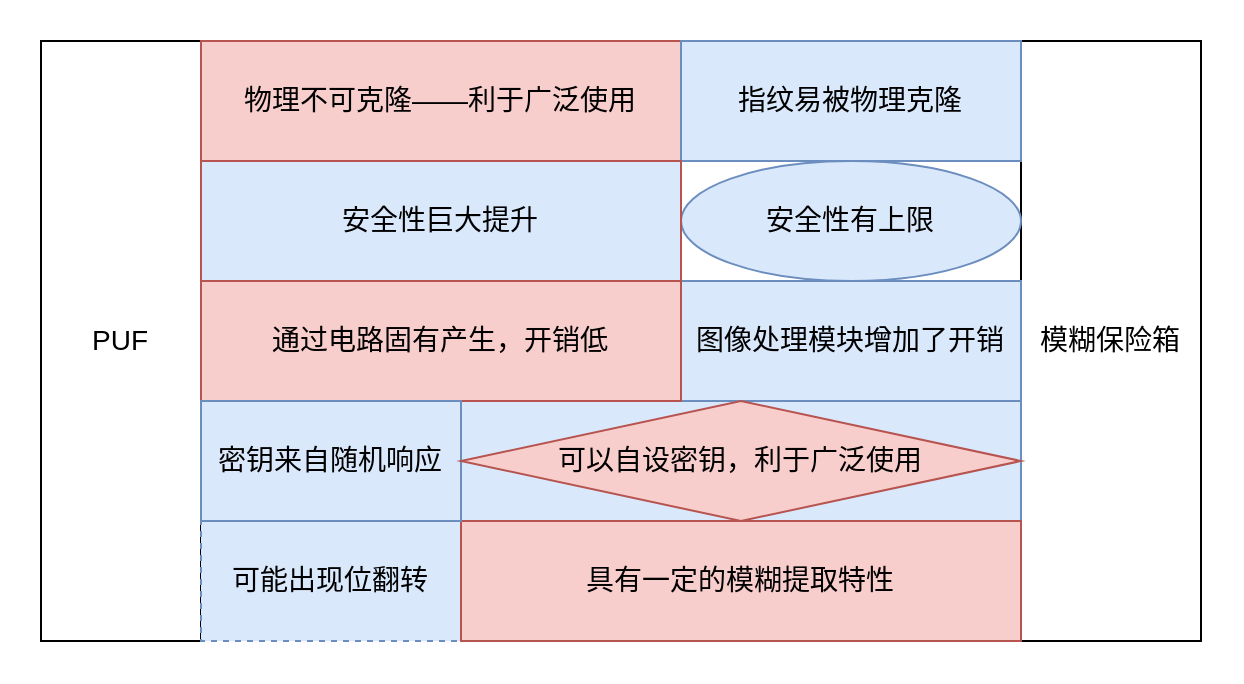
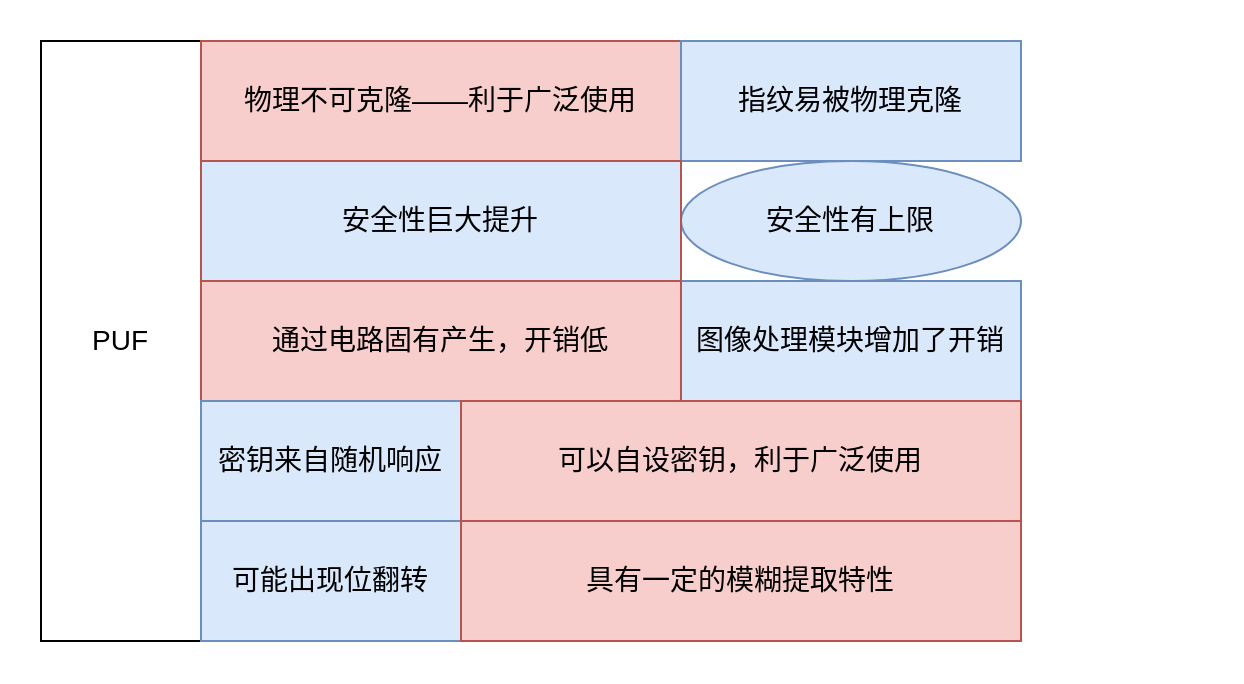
(1111, 341) -> none
(741, 461) -> (741, 461)
(331, 581) -> (331, 581)
